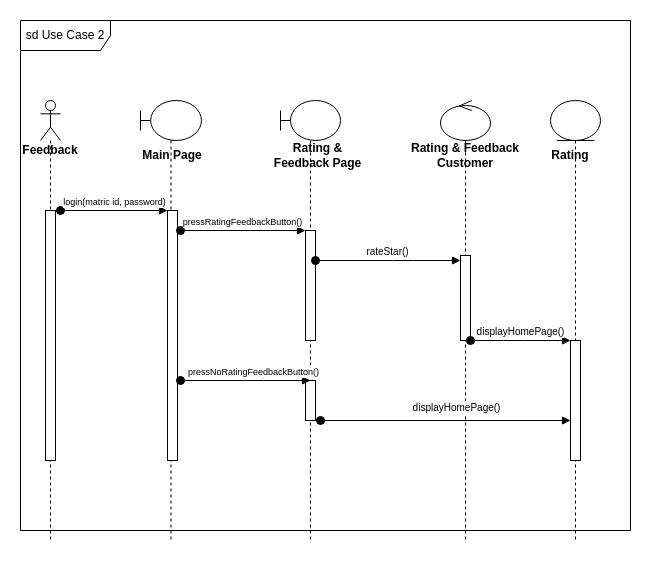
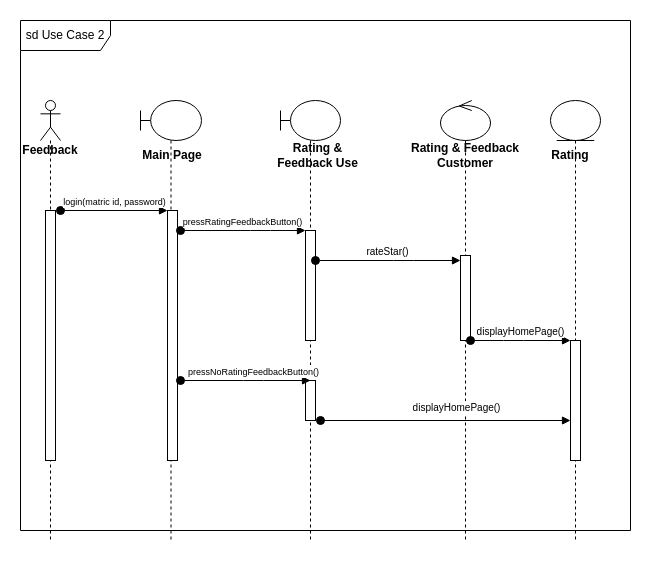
(318, 156) -> (318, 156)
